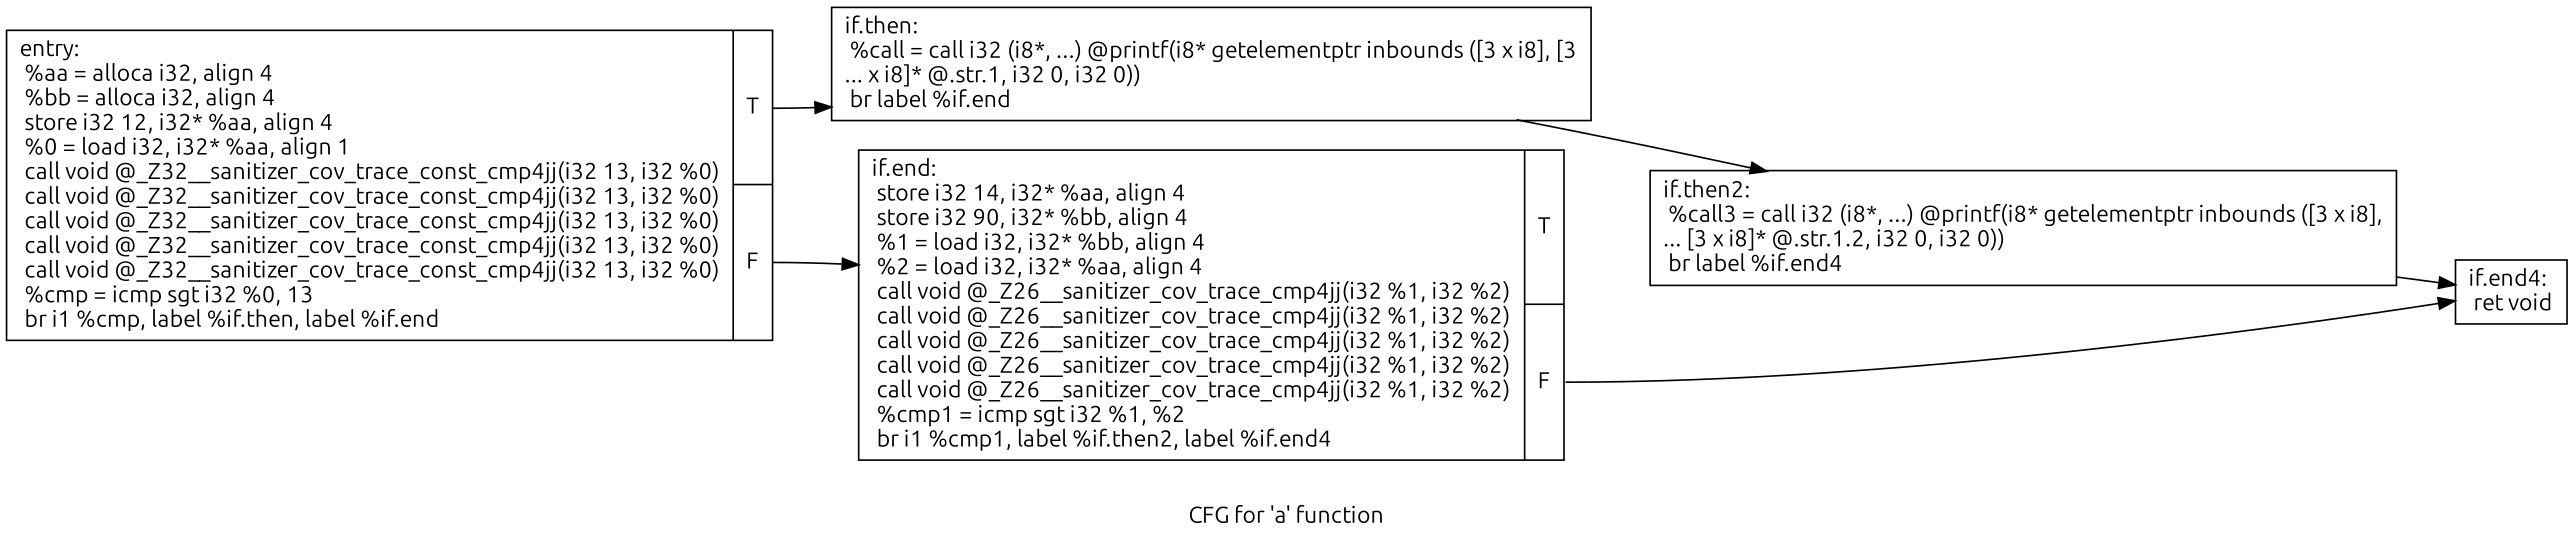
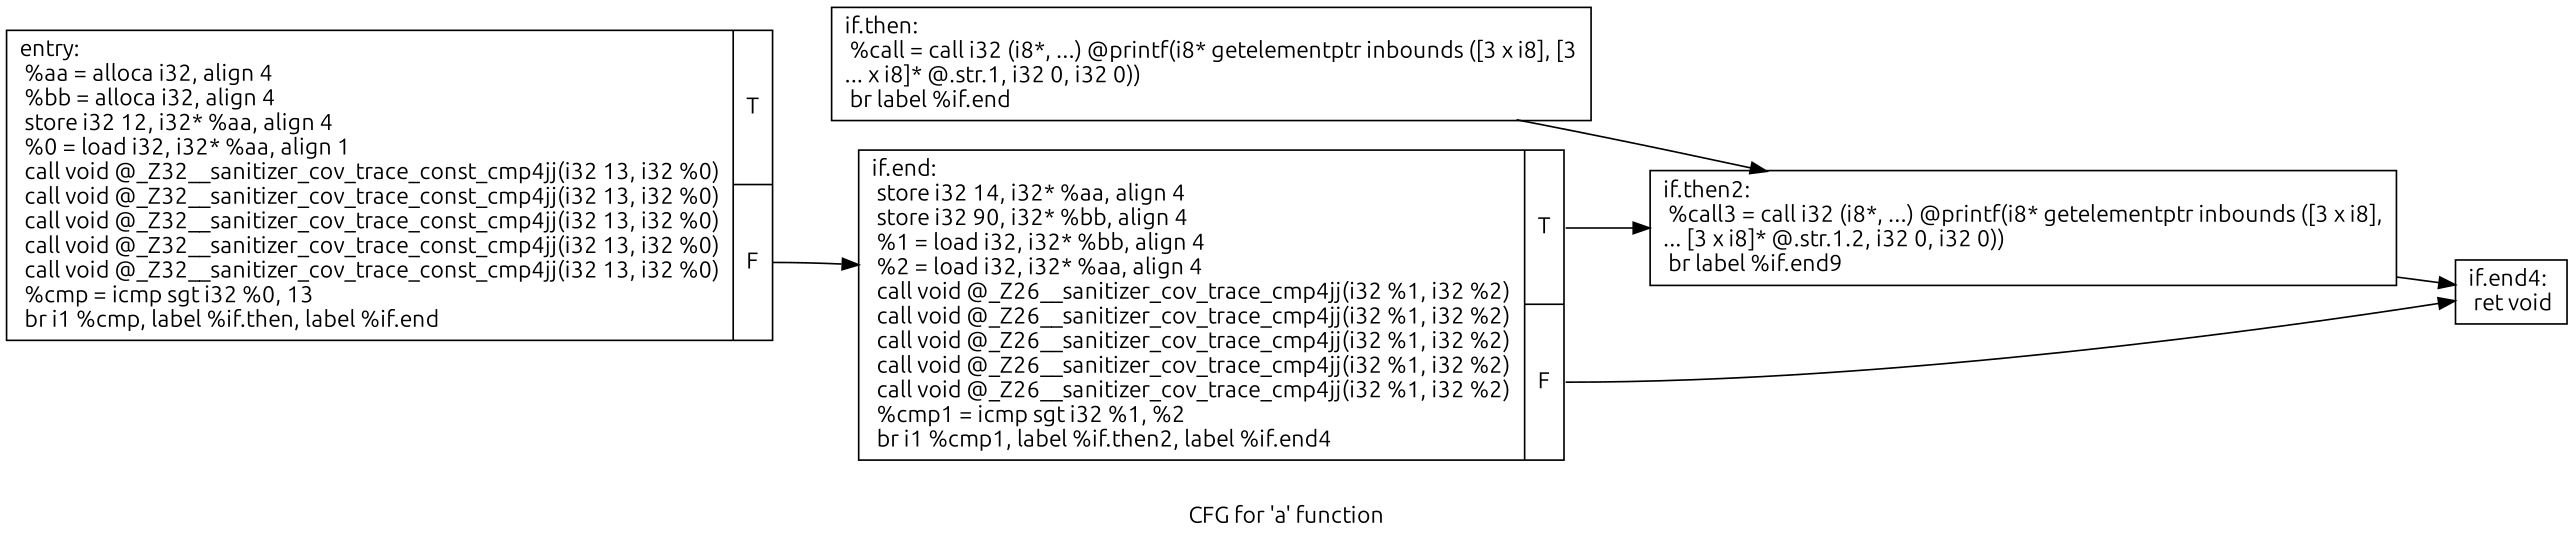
(794, 108) -> none
none -> (1599, 228)
(1753, 264) -> (1753, 264)
